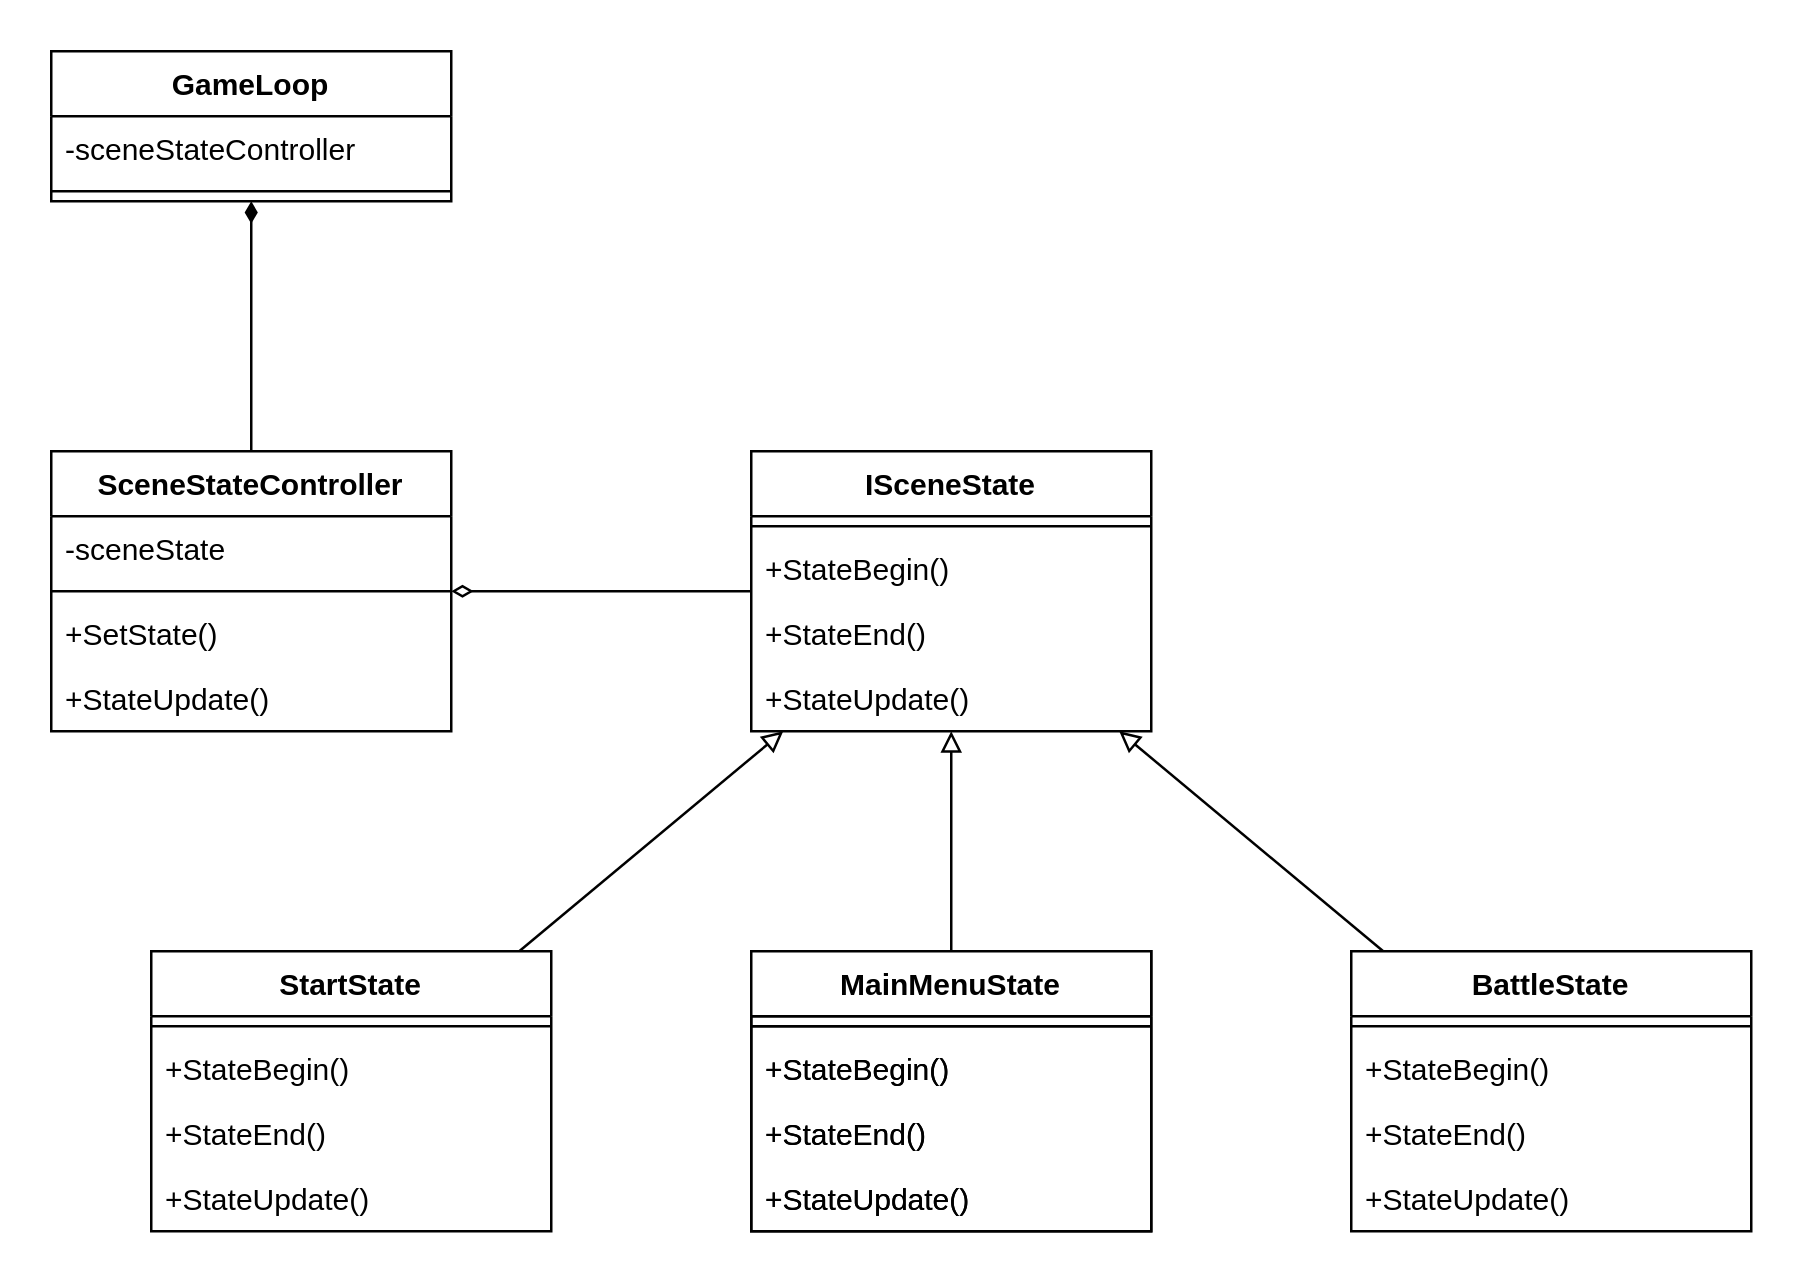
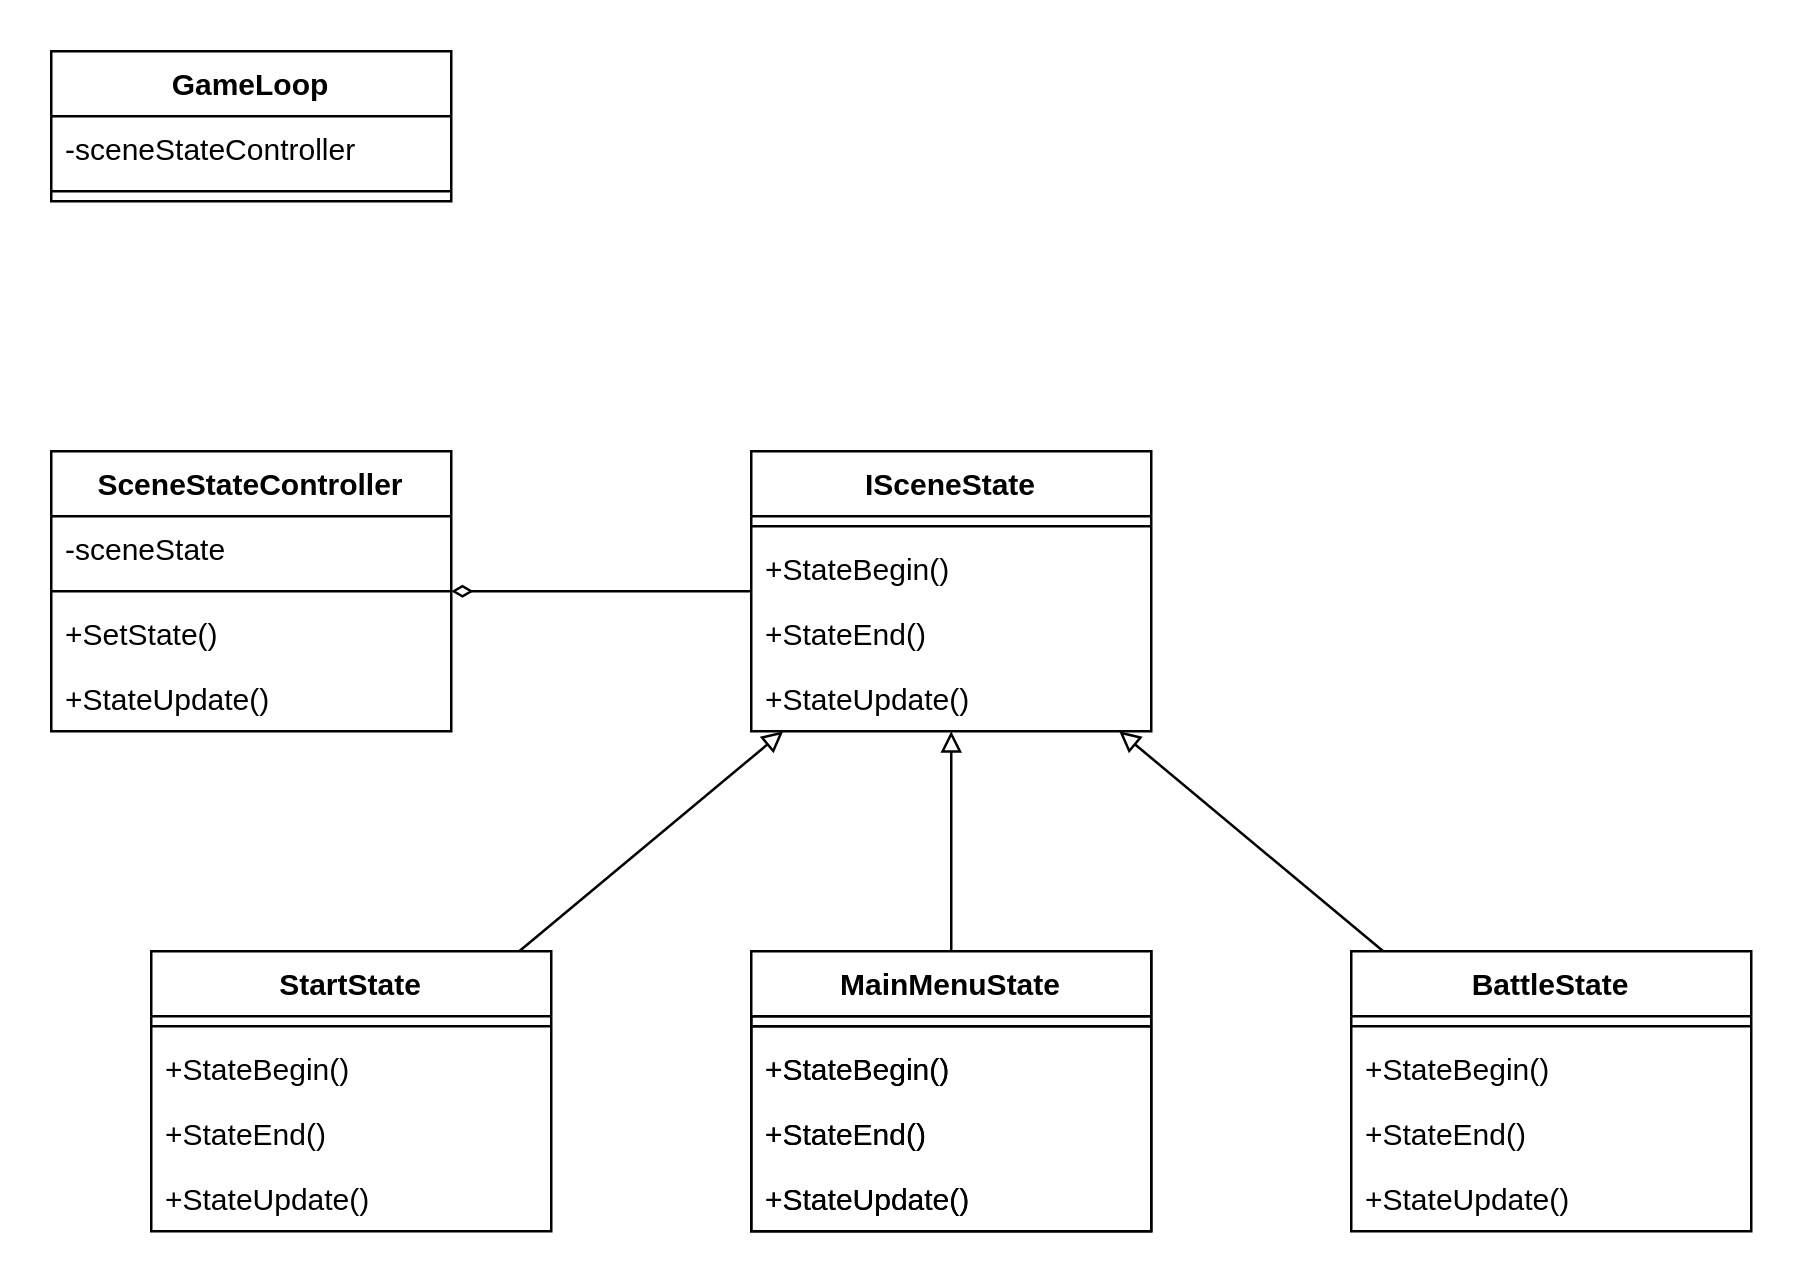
(251, 336) -> none
